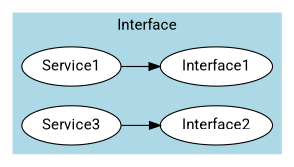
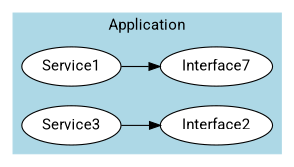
(147, 26) -> (147, 26)
(216, 67) -> (216, 67)
